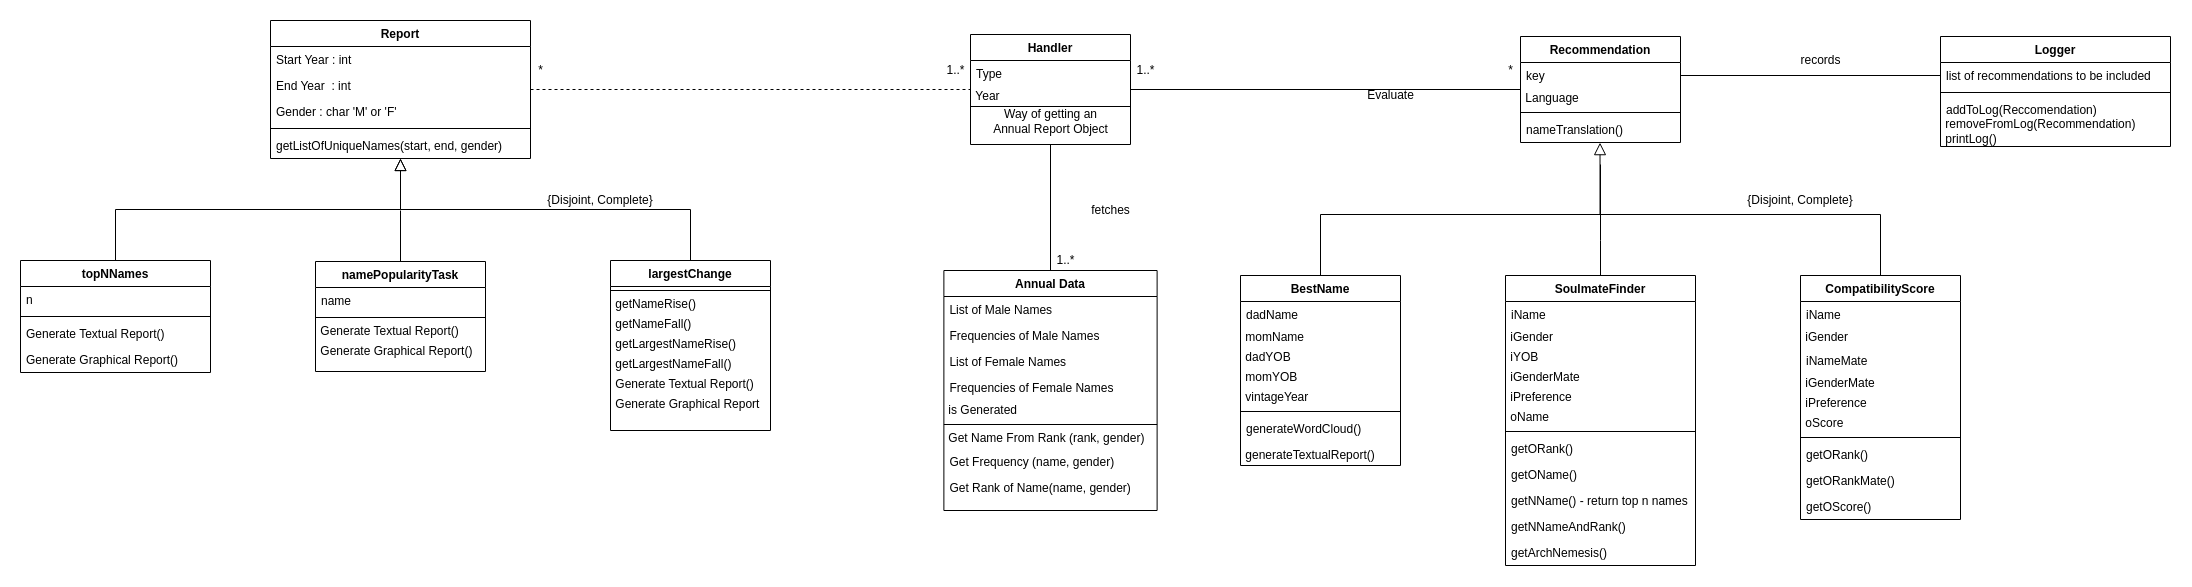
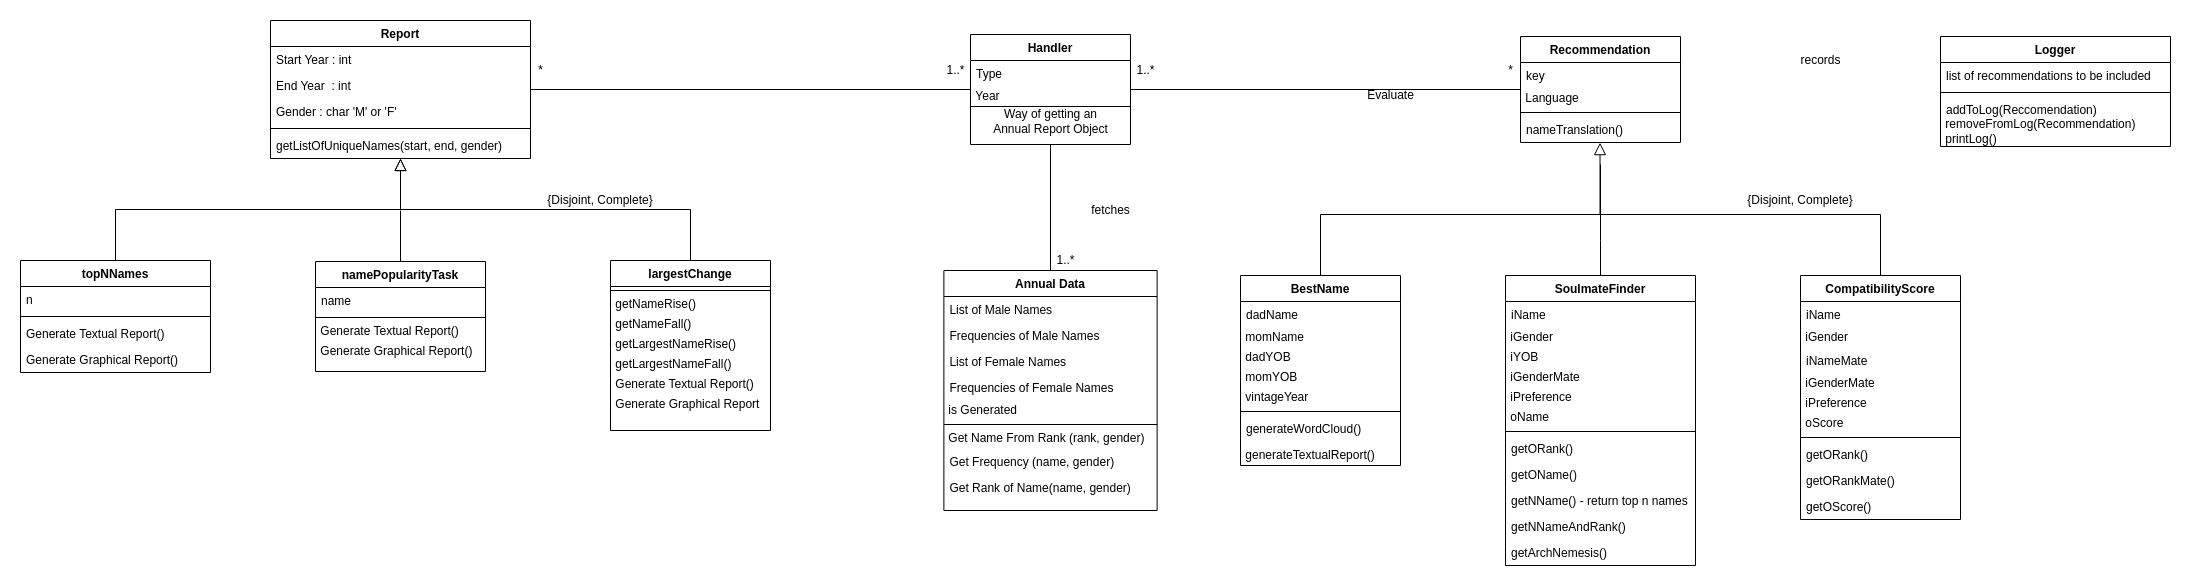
(1810, 76) -> none
(750, 90) -> (750, 90)
